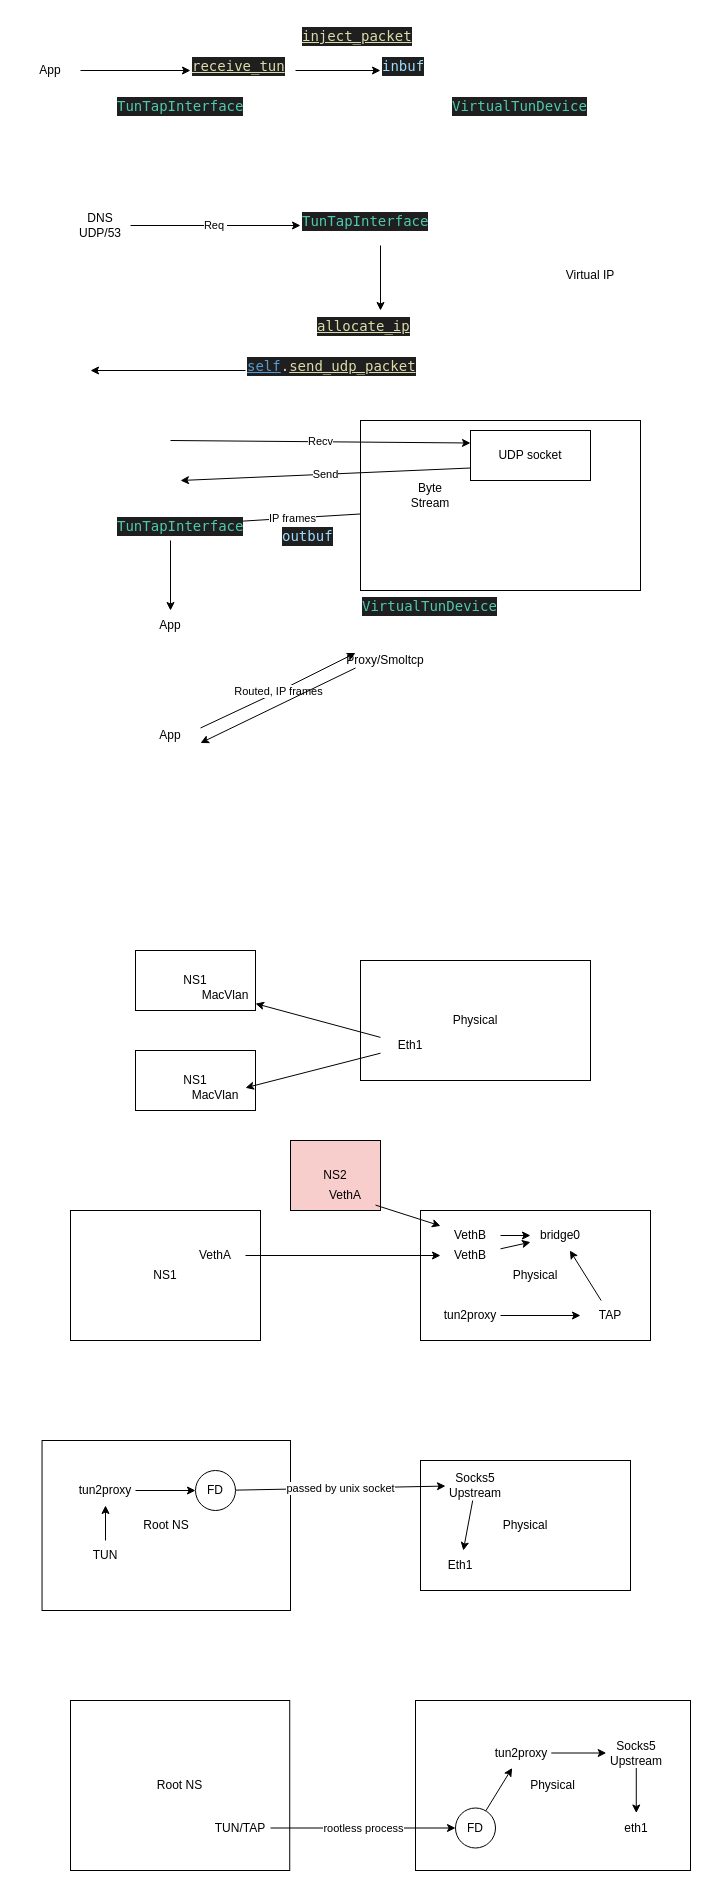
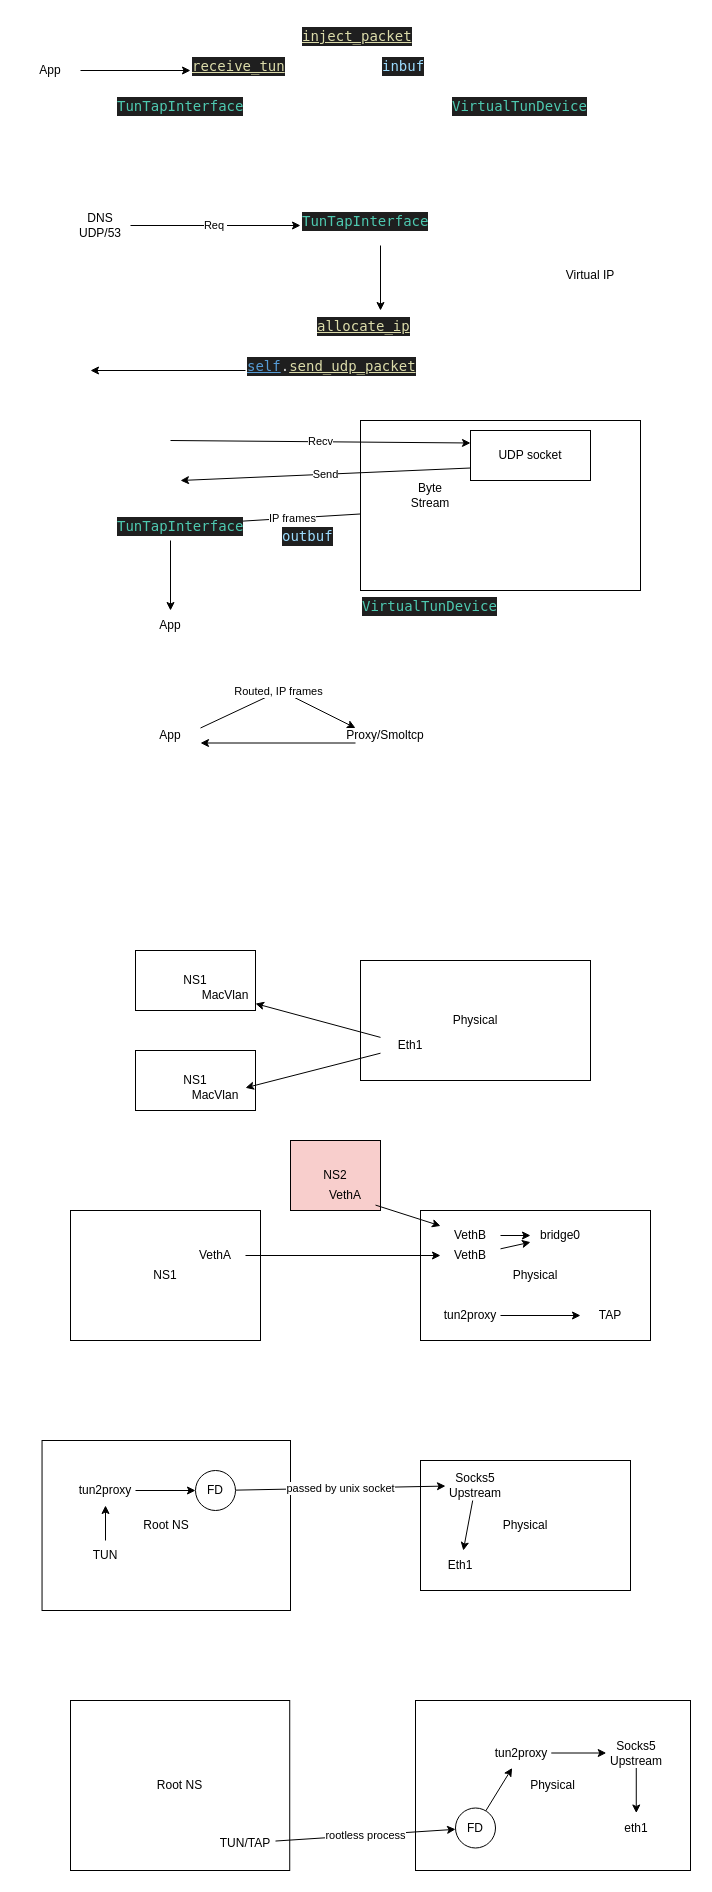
(335, 71) -> none
(386, 661) -> (386, 736)
(587, 1278) -> none
(241, 1828) -> (246, 1843)
